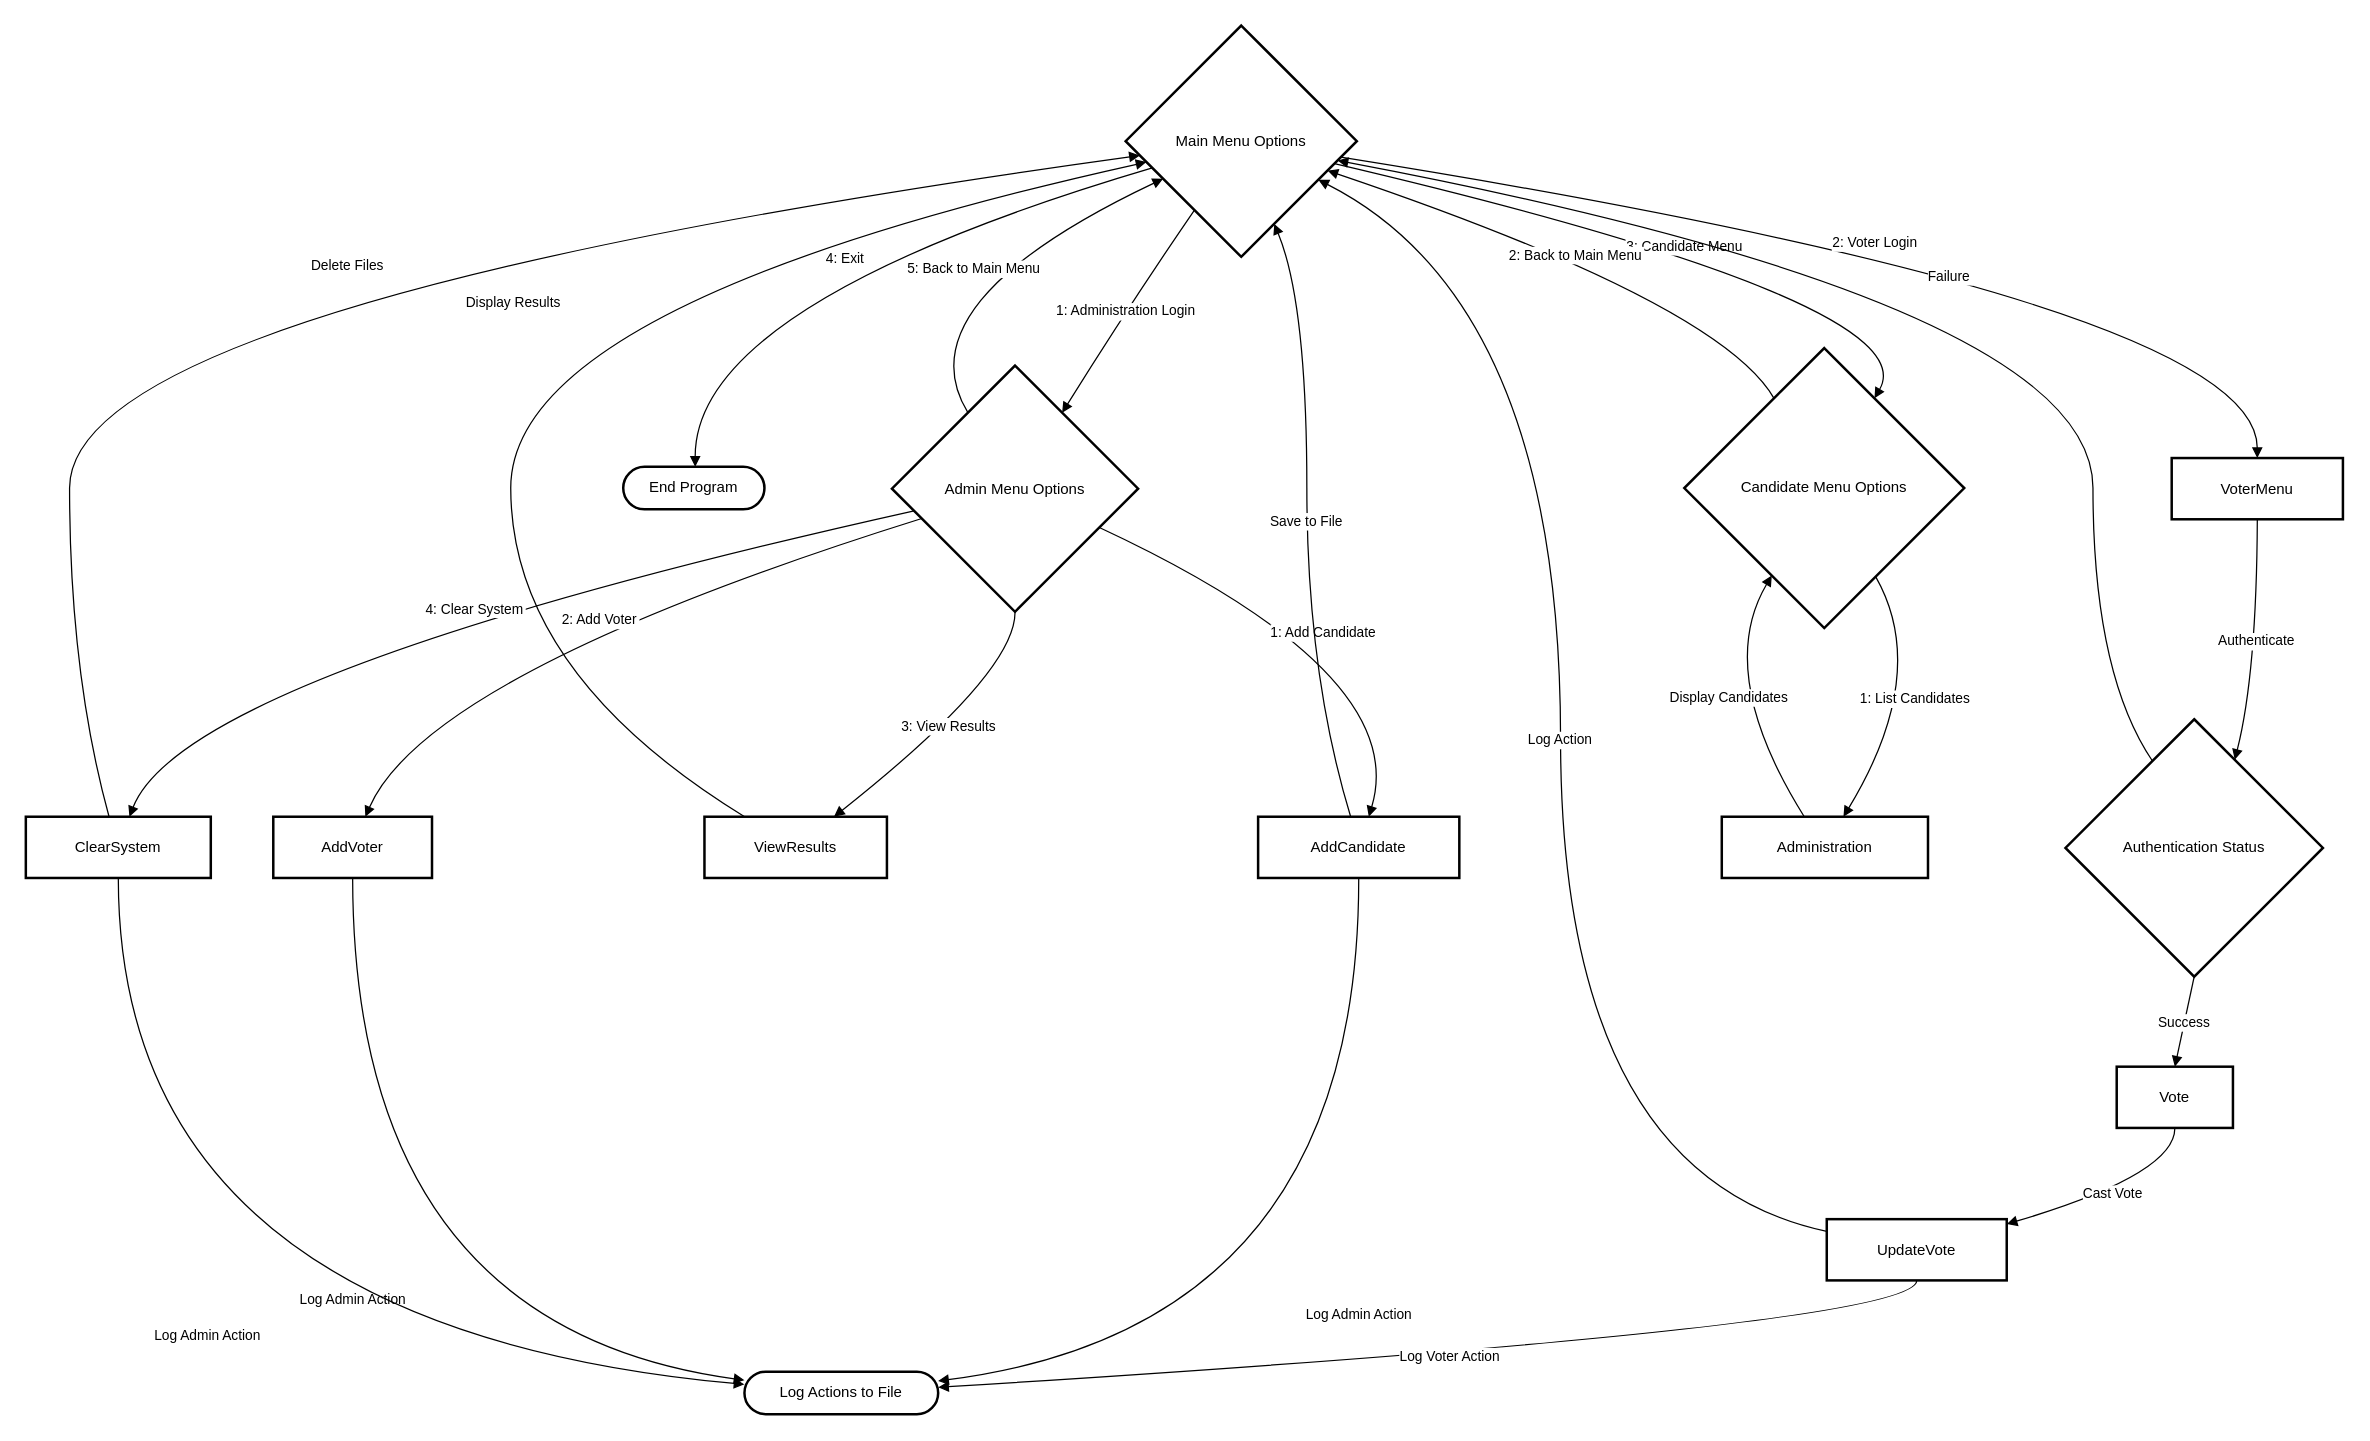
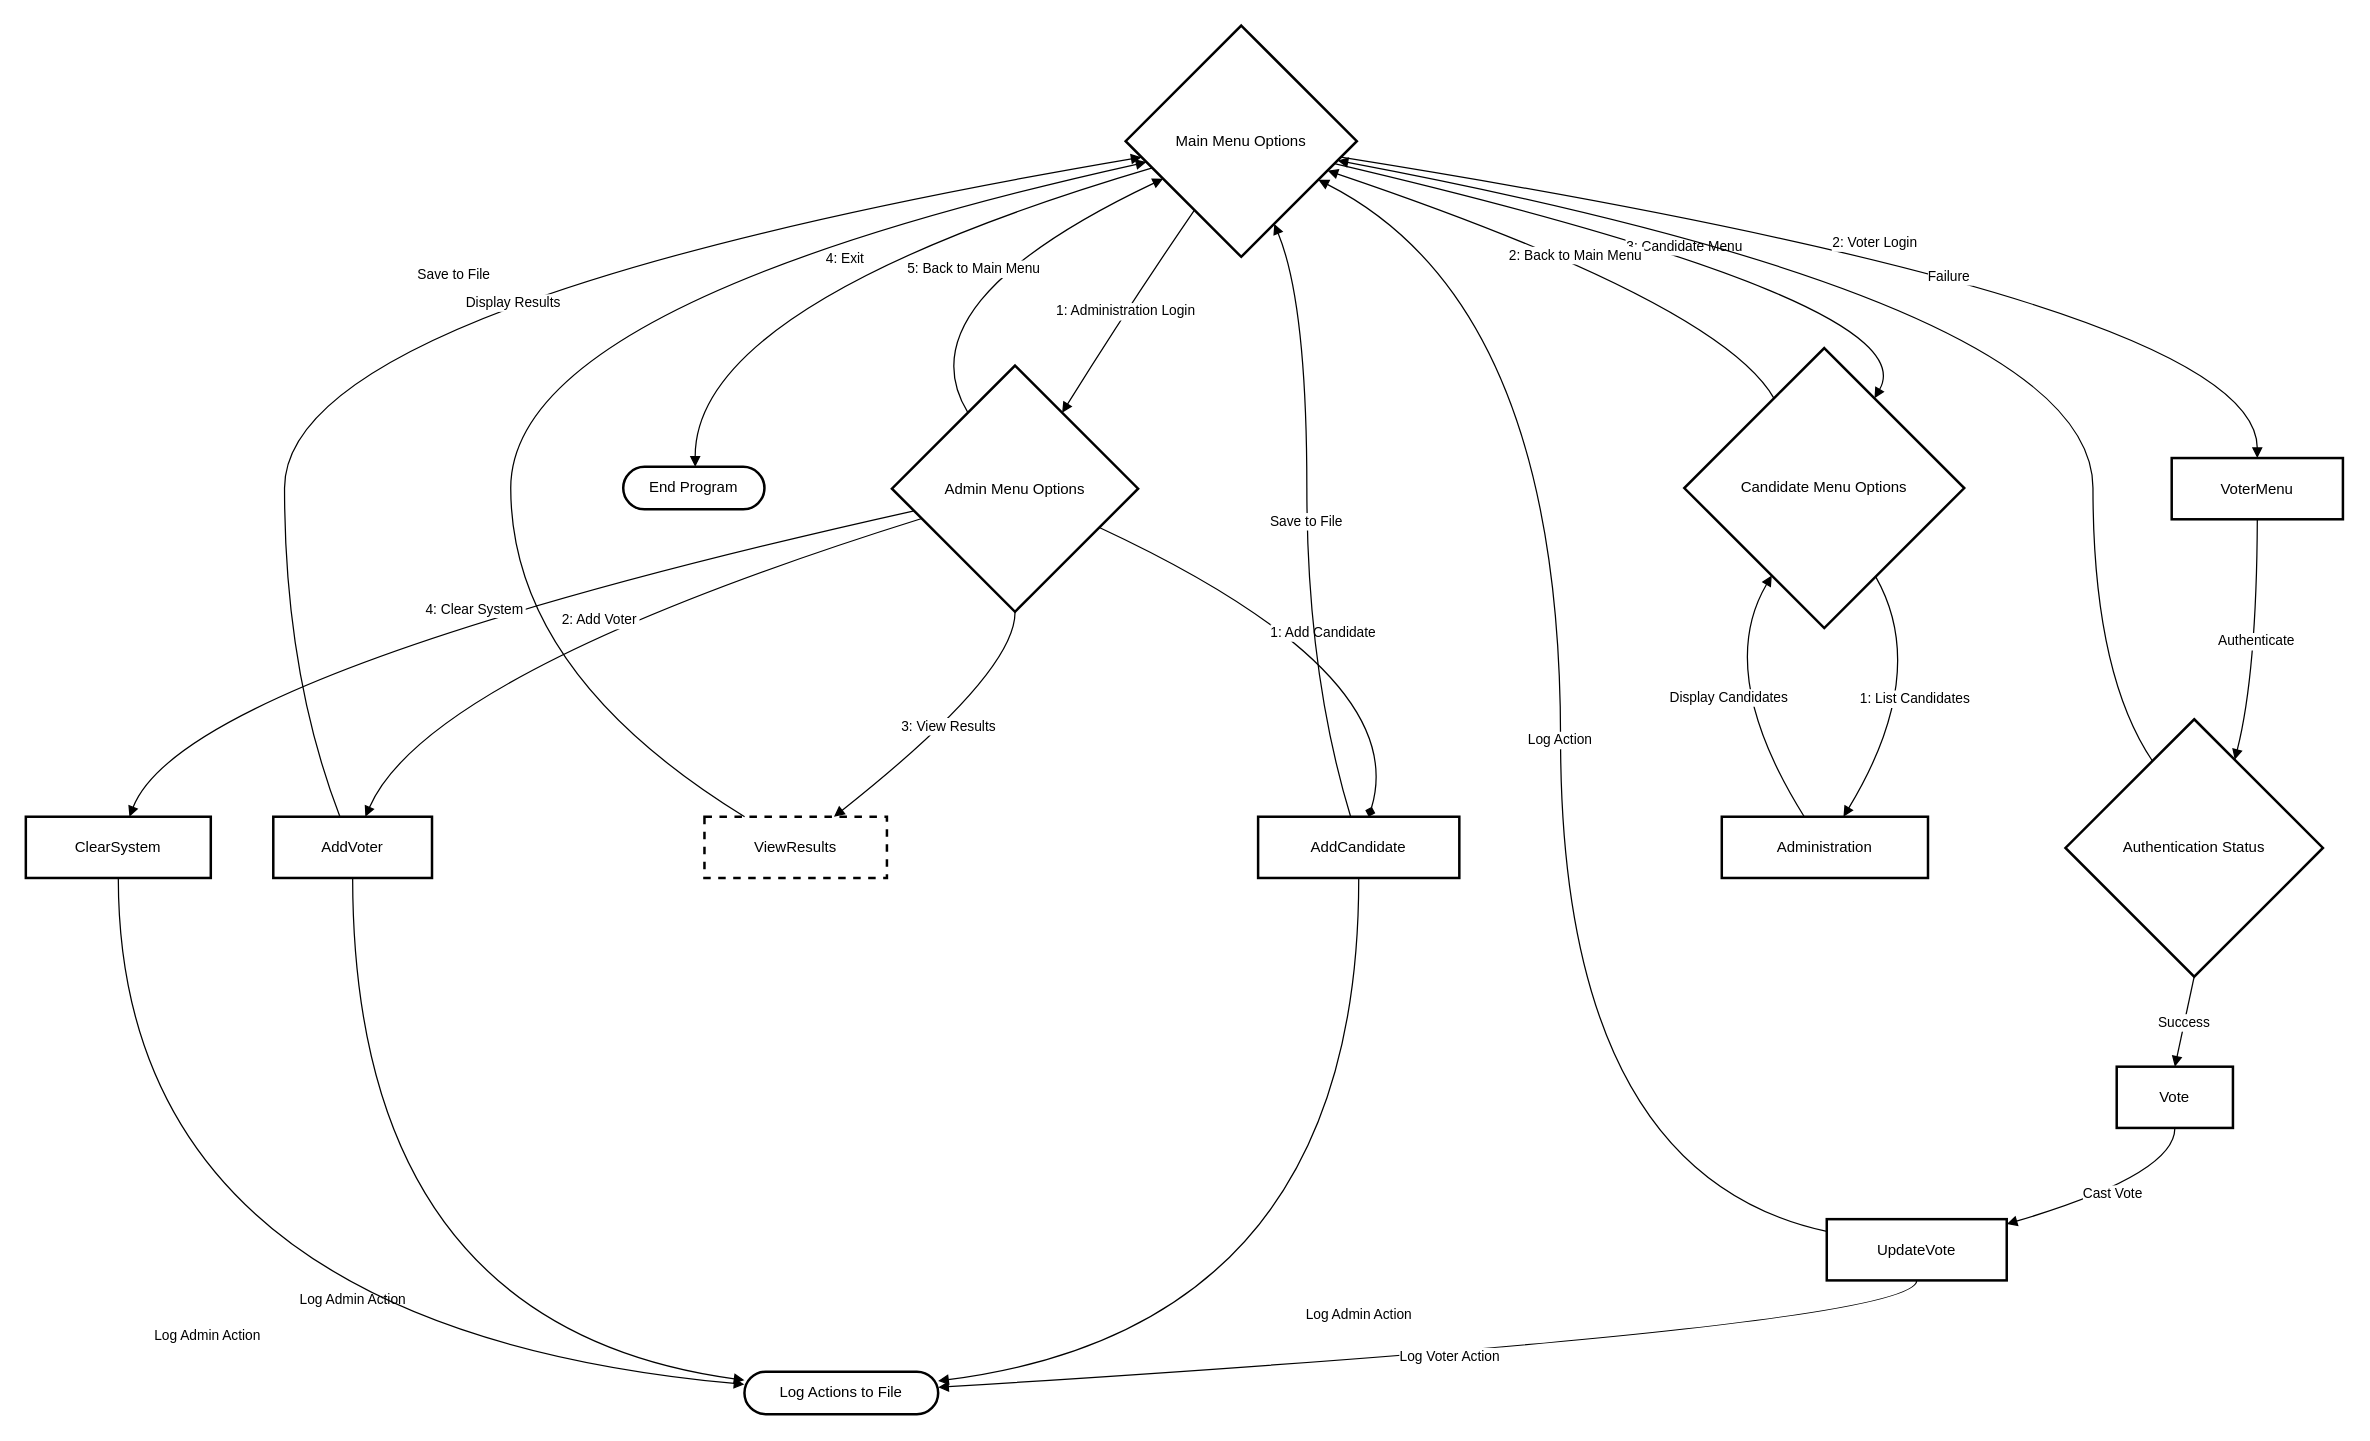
(408, 292) -> none
none -> (285, 508)
(1372, 805) -> (1372, 806)
(796, 848) -> (796, 848)
